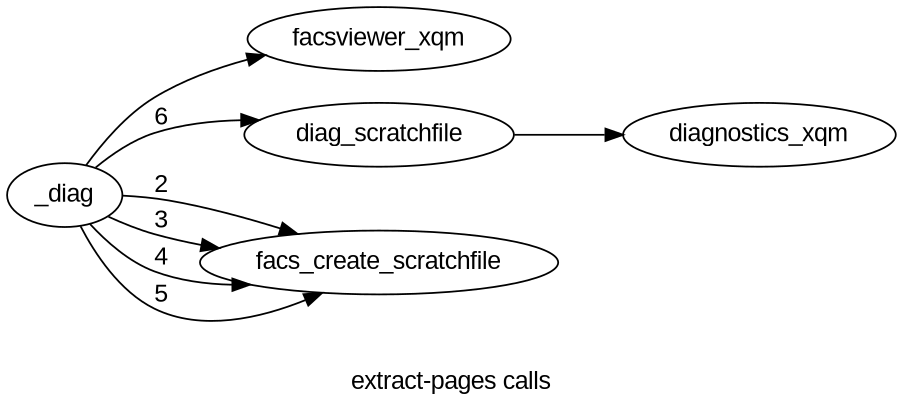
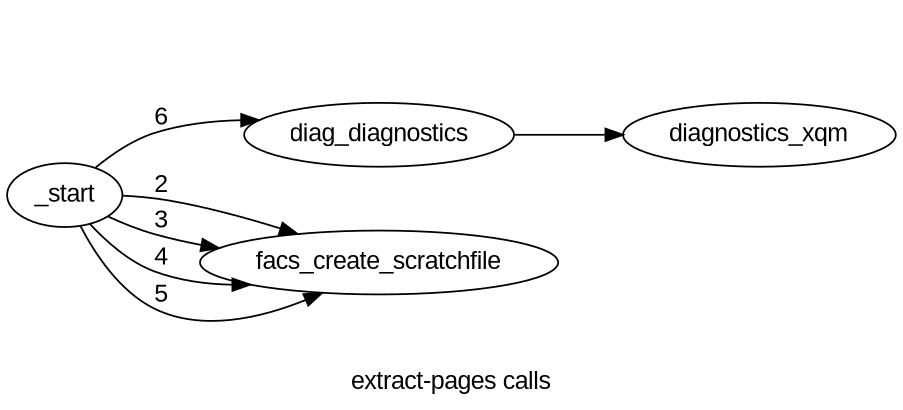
(379, 39) -> none
(379, 135) -> (379, 135)
(65, 195) -> (65, 195)
